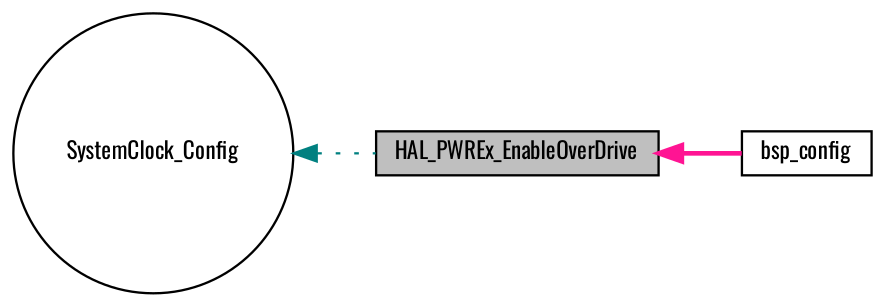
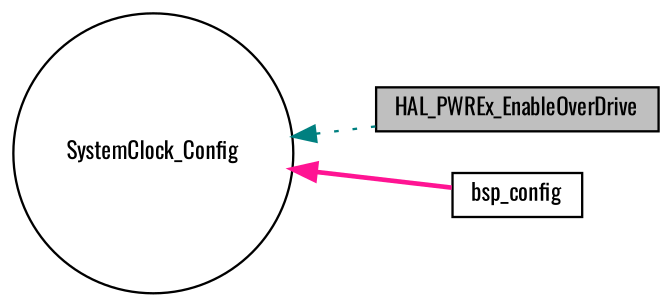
(712, 153) -> (384, 180)
